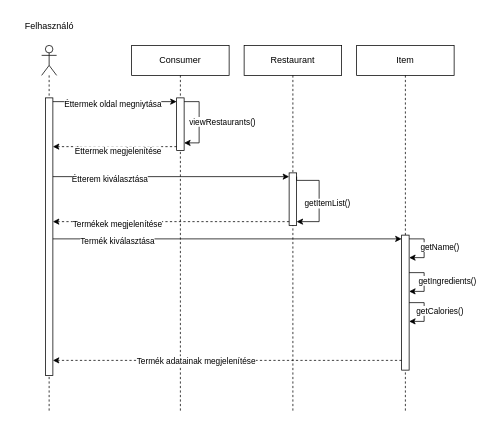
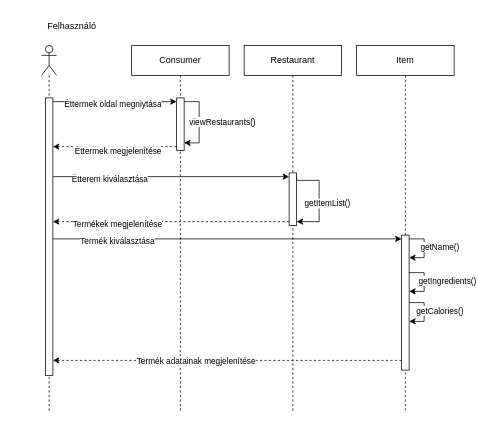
(49, 27) -> (72, 27)
